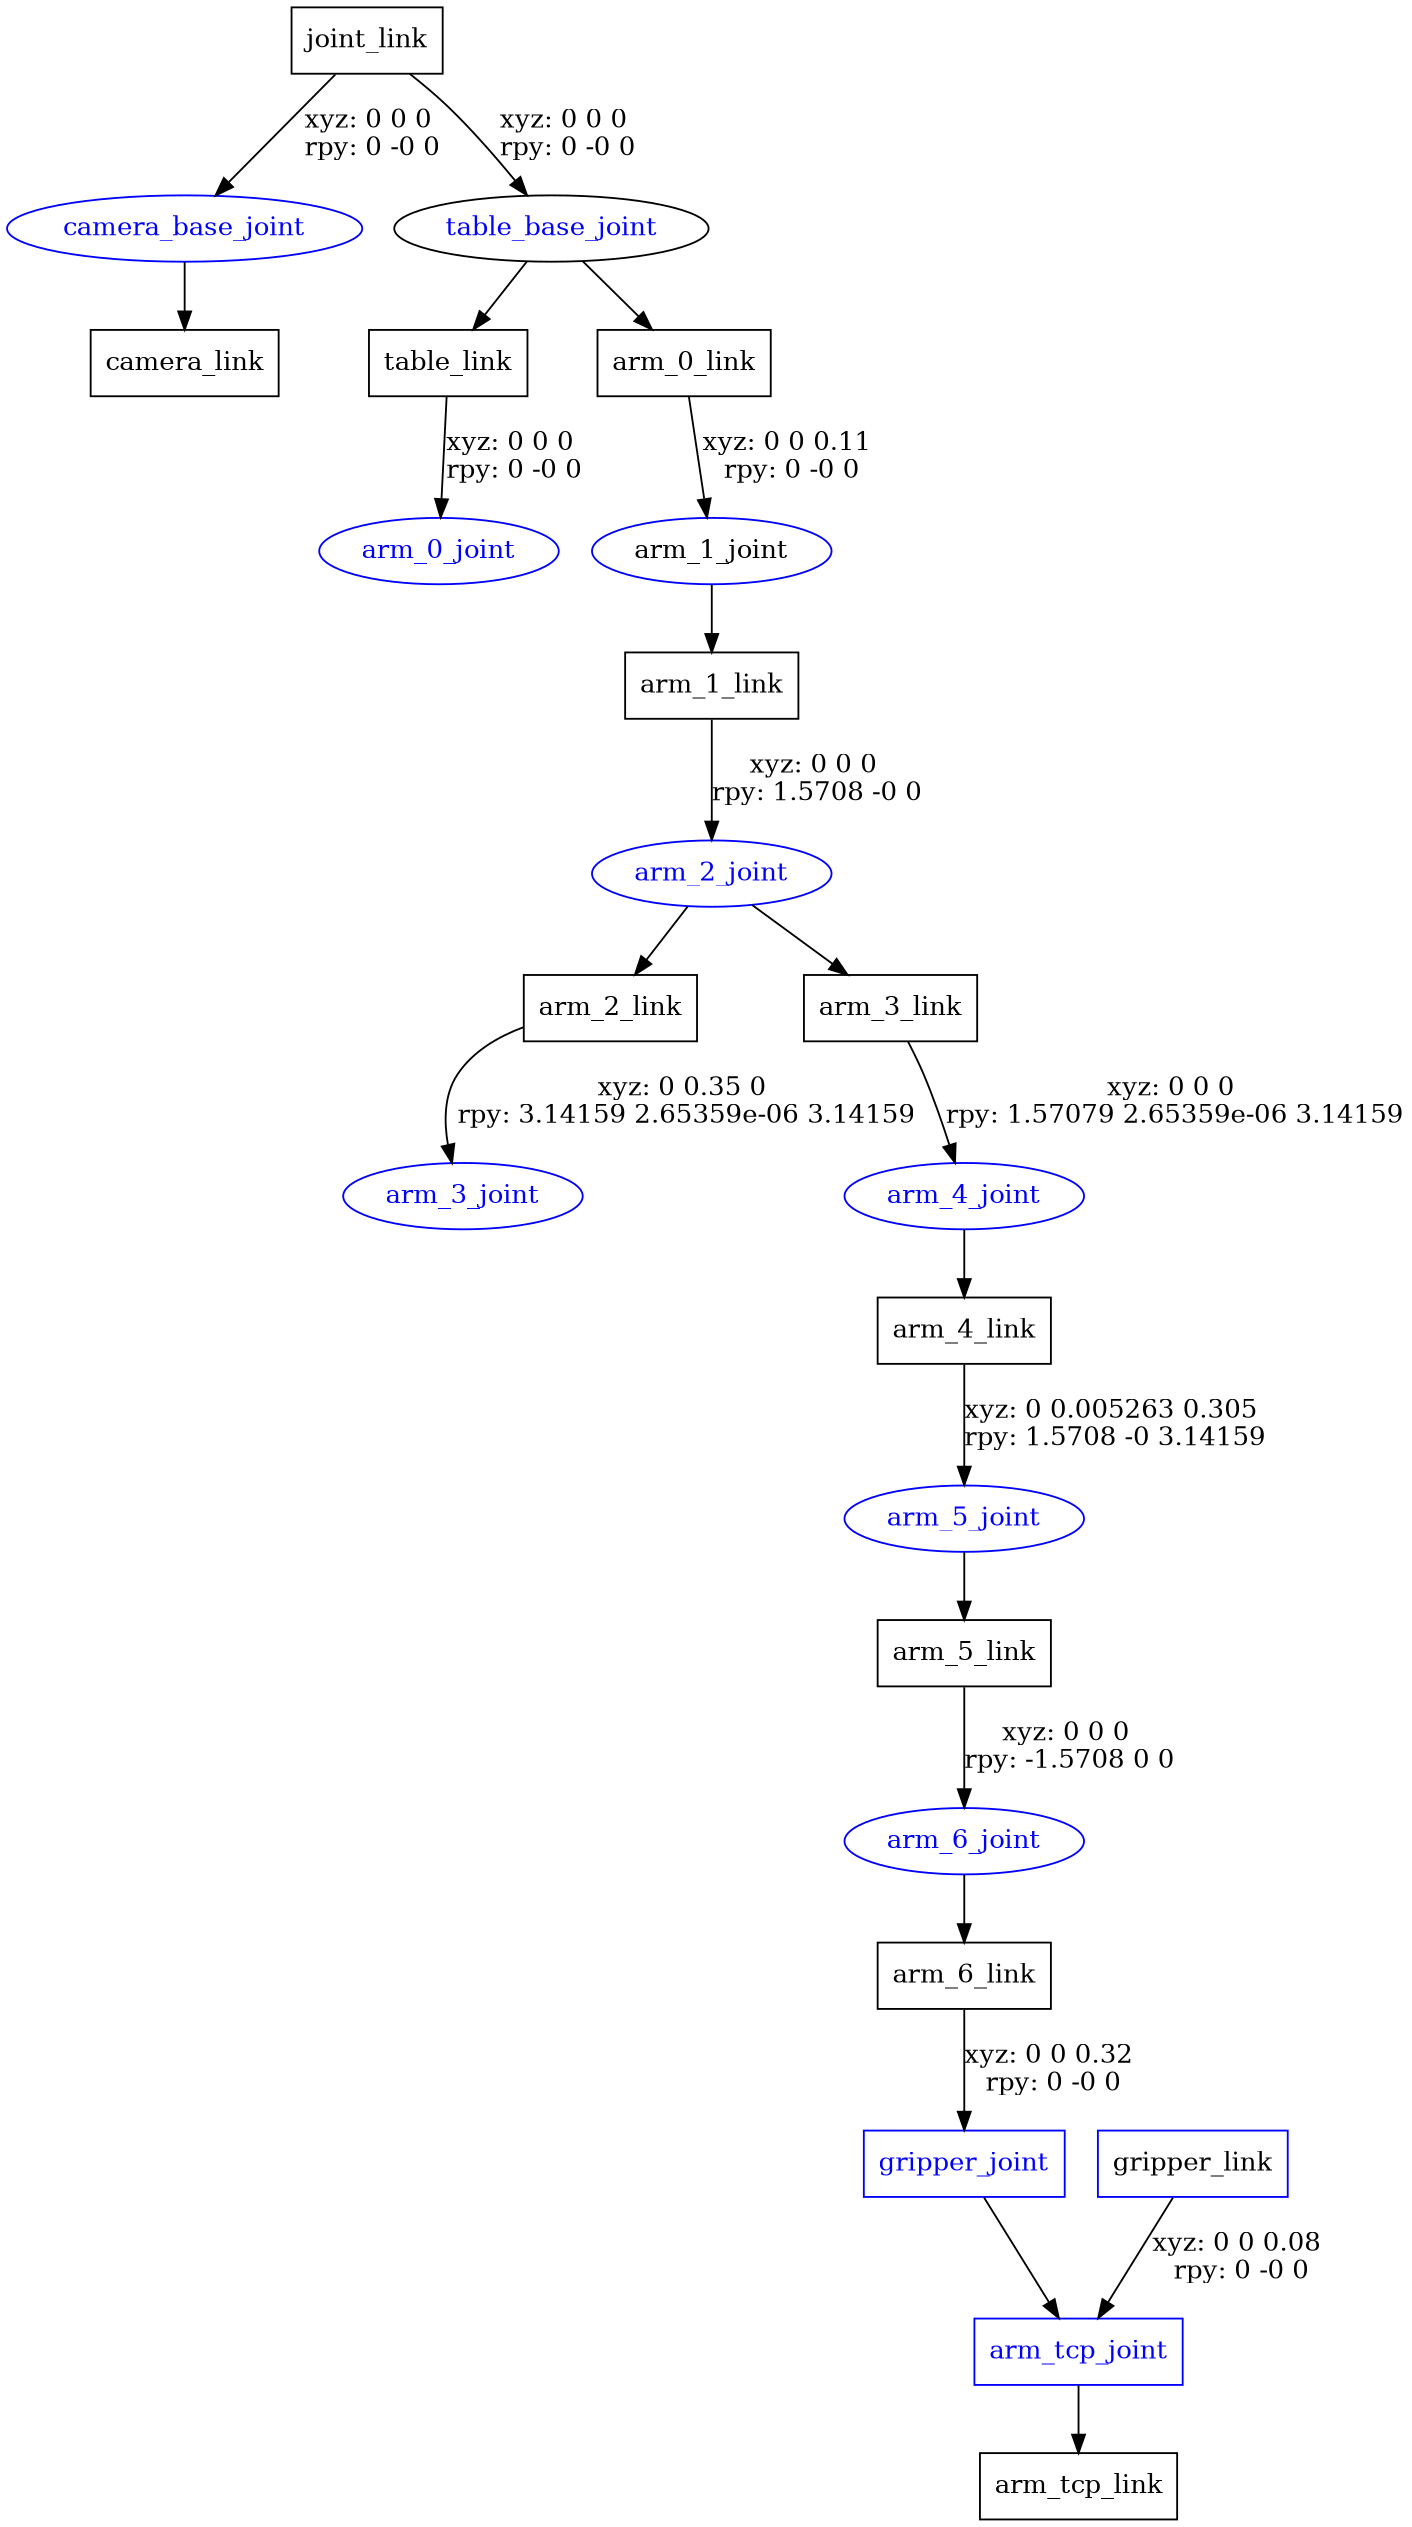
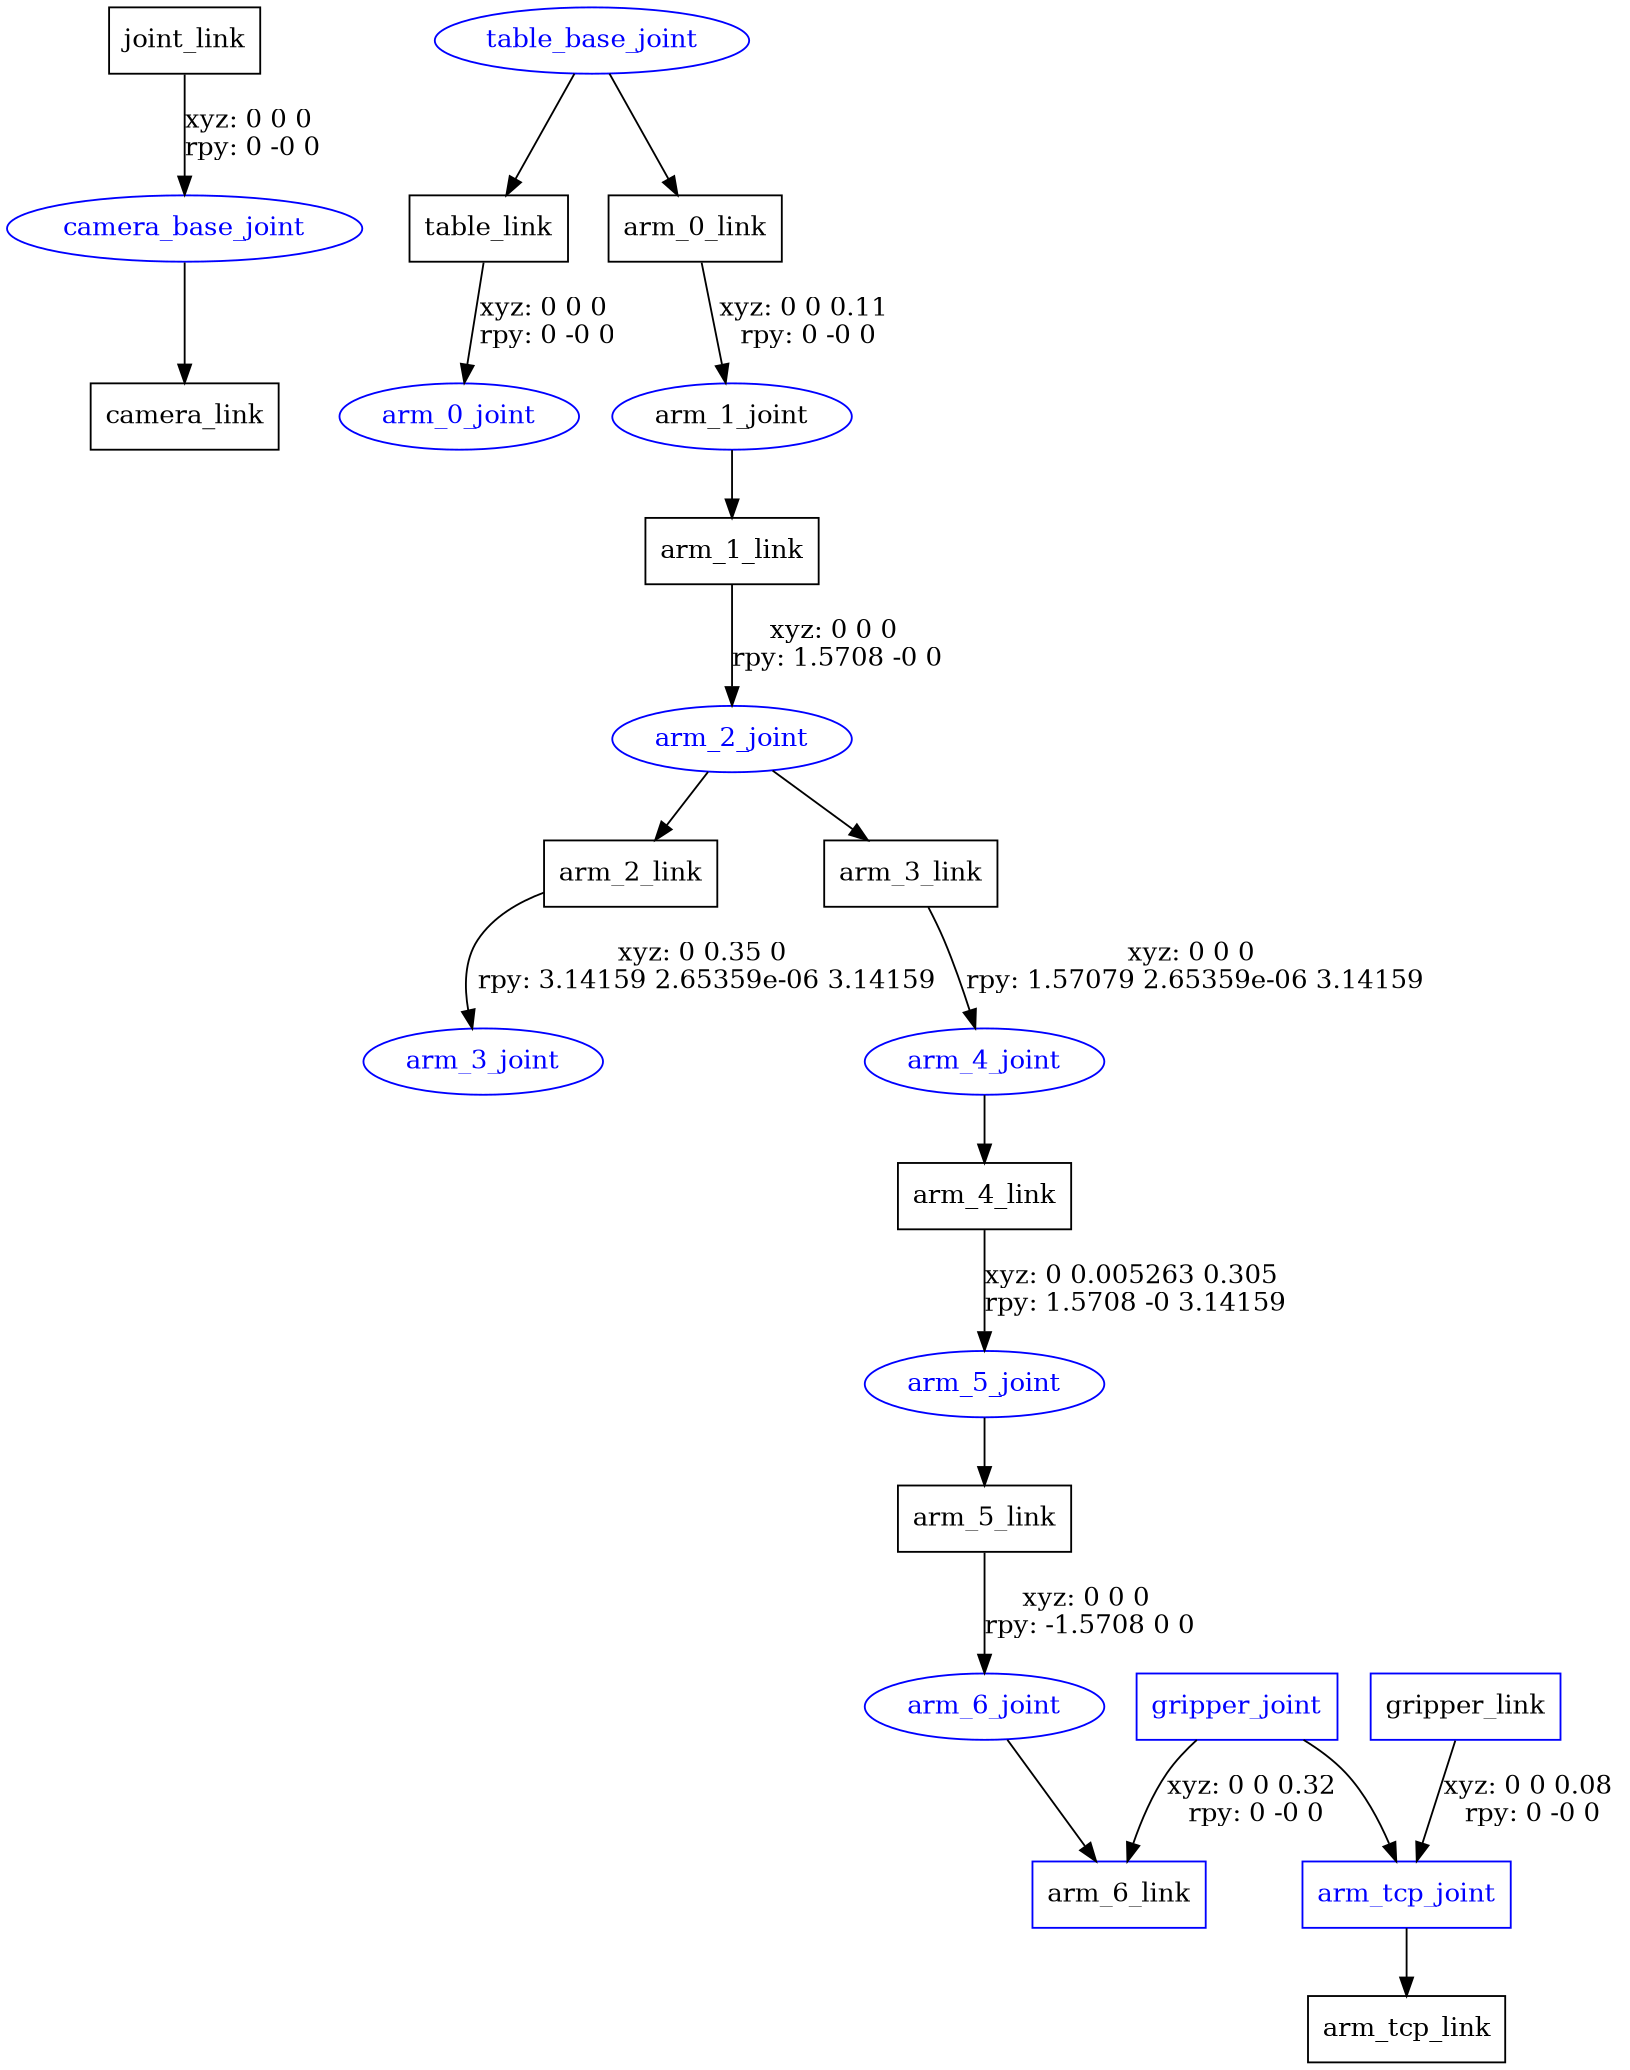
(466, 124) -> none
(551, 229) -> (592, 41)
(964, 1976) -> (1119, 1895)
(964, 2060) -> (1158, 1787)
